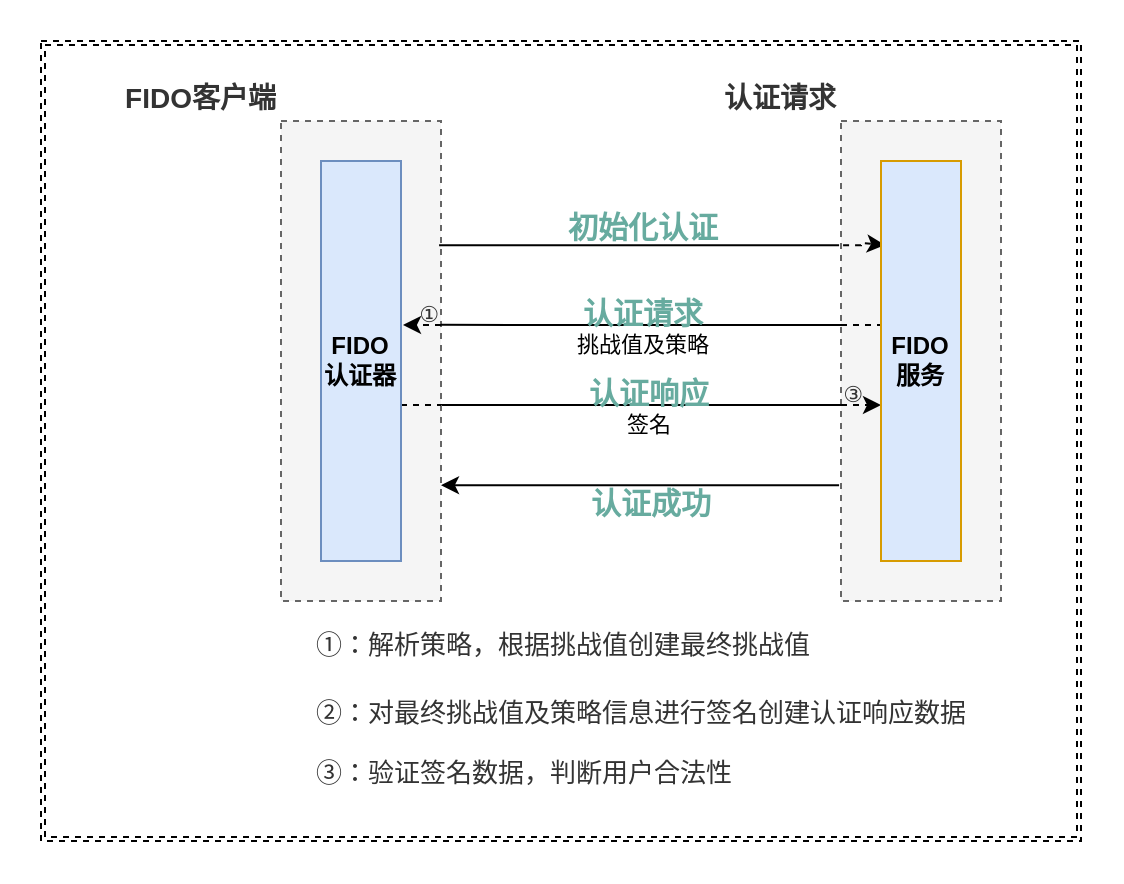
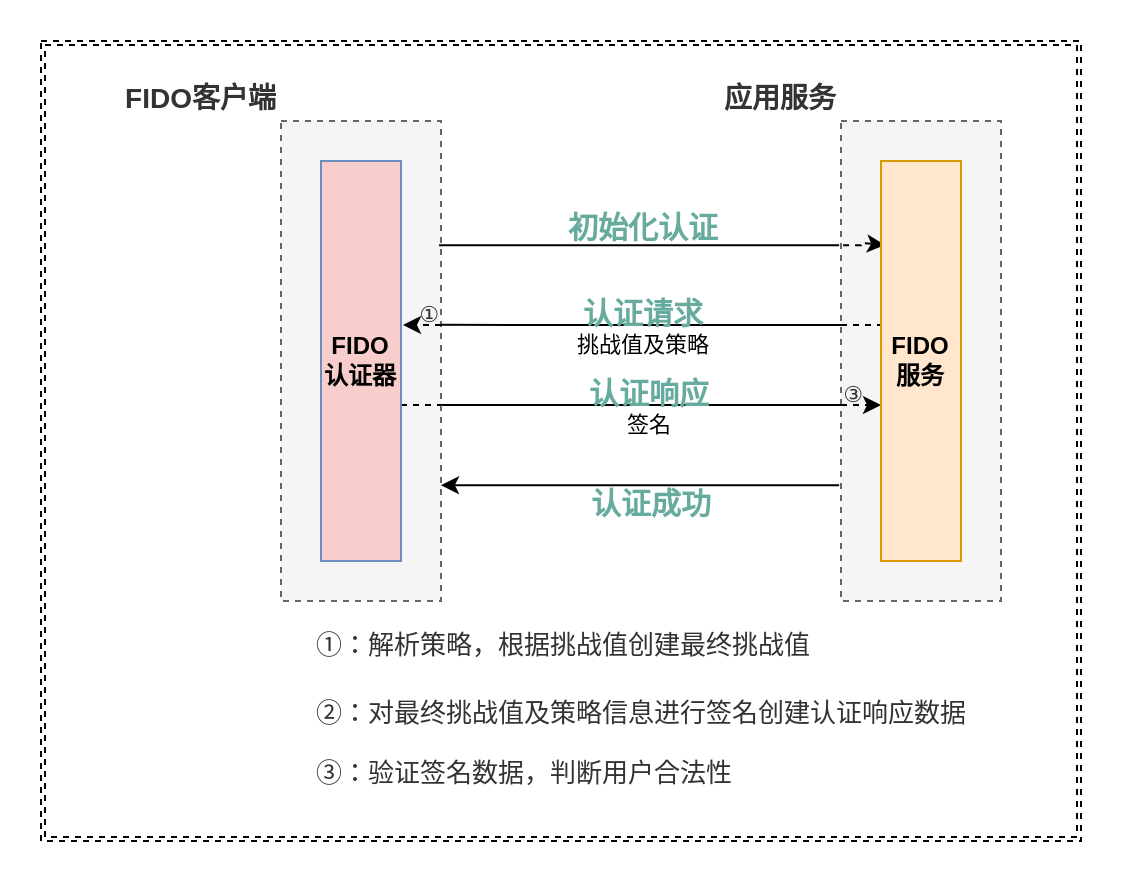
(789, 101) -> (789, 101)
(361, 361) -> (361, 361)
(921, 361) -> (921, 361)
